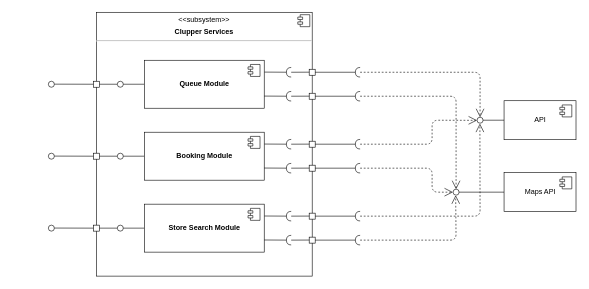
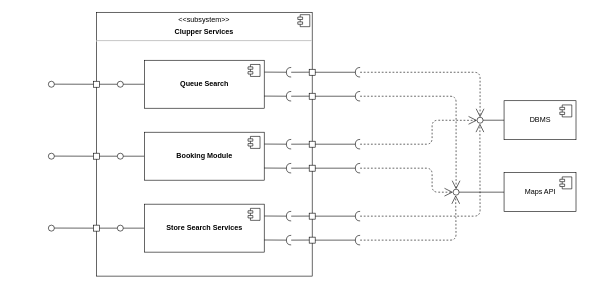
(205, 84) -> (205, 84)
(541, 120) -> (541, 120)
(205, 228) -> (205, 228)
